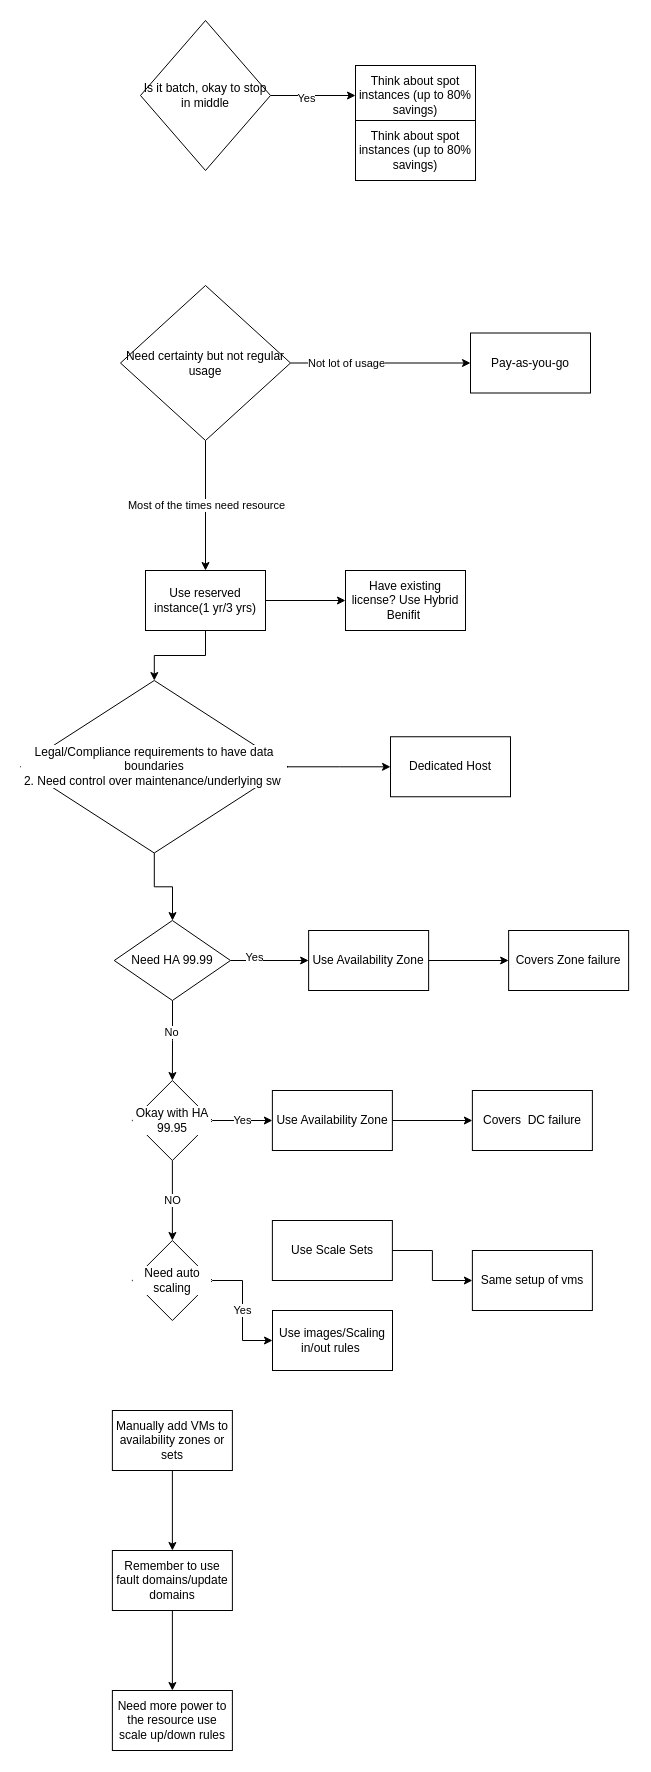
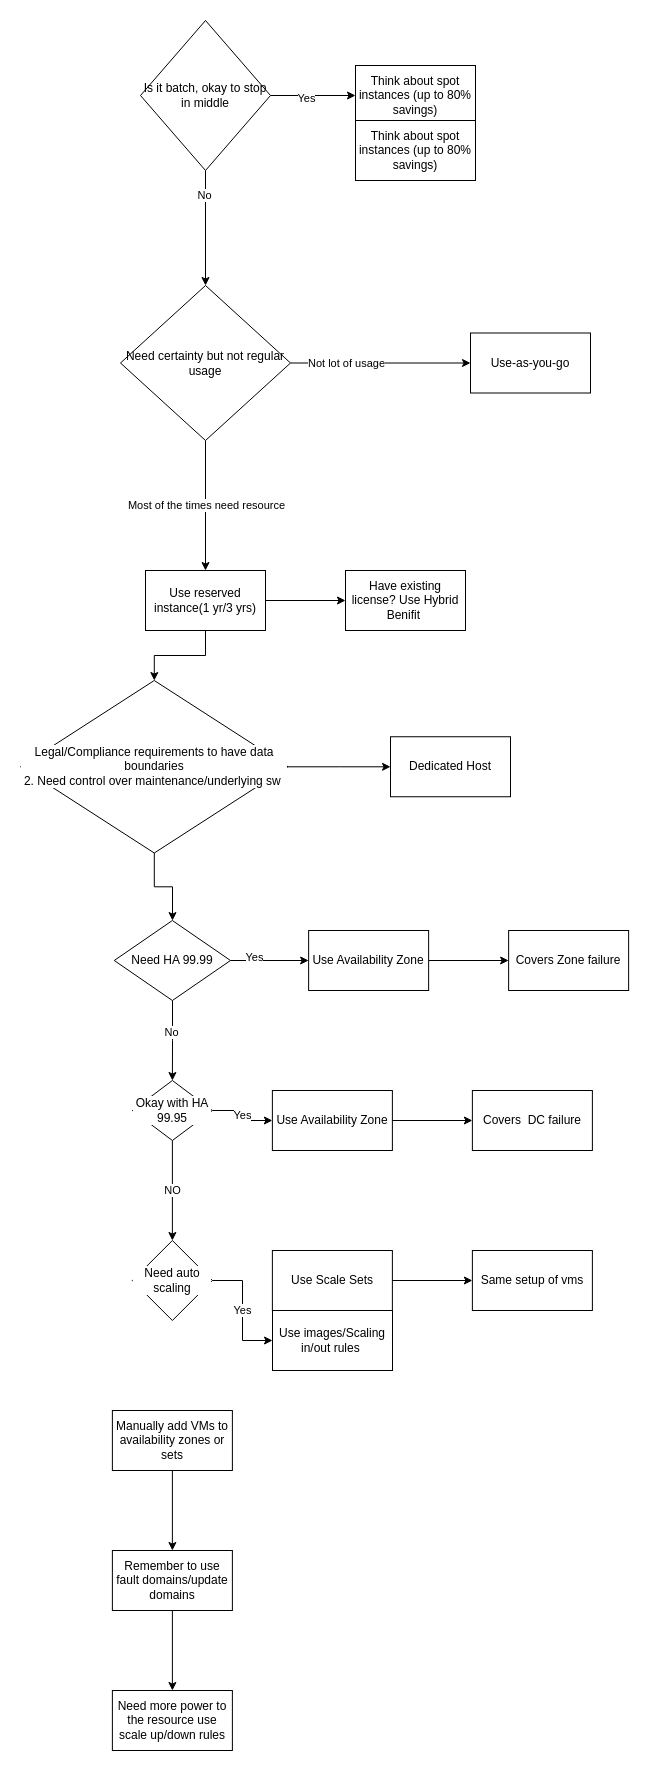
none -> (206, 225)
(531, 364) -> (531, 364)
(172, 1121) -> (172, 1111)
(332, 1251) -> (332, 1281)
